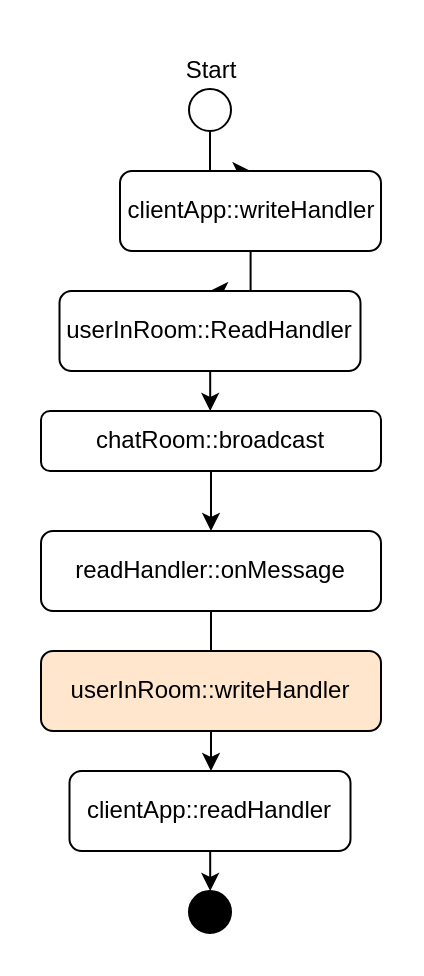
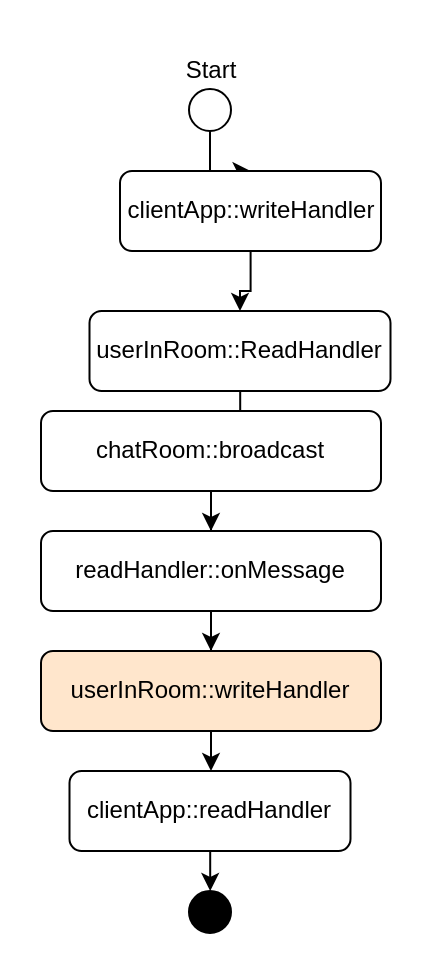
(210, 331) -> (240, 351)
(211, 441) -> (211, 451)
(211, 641) -> (211, 636)
